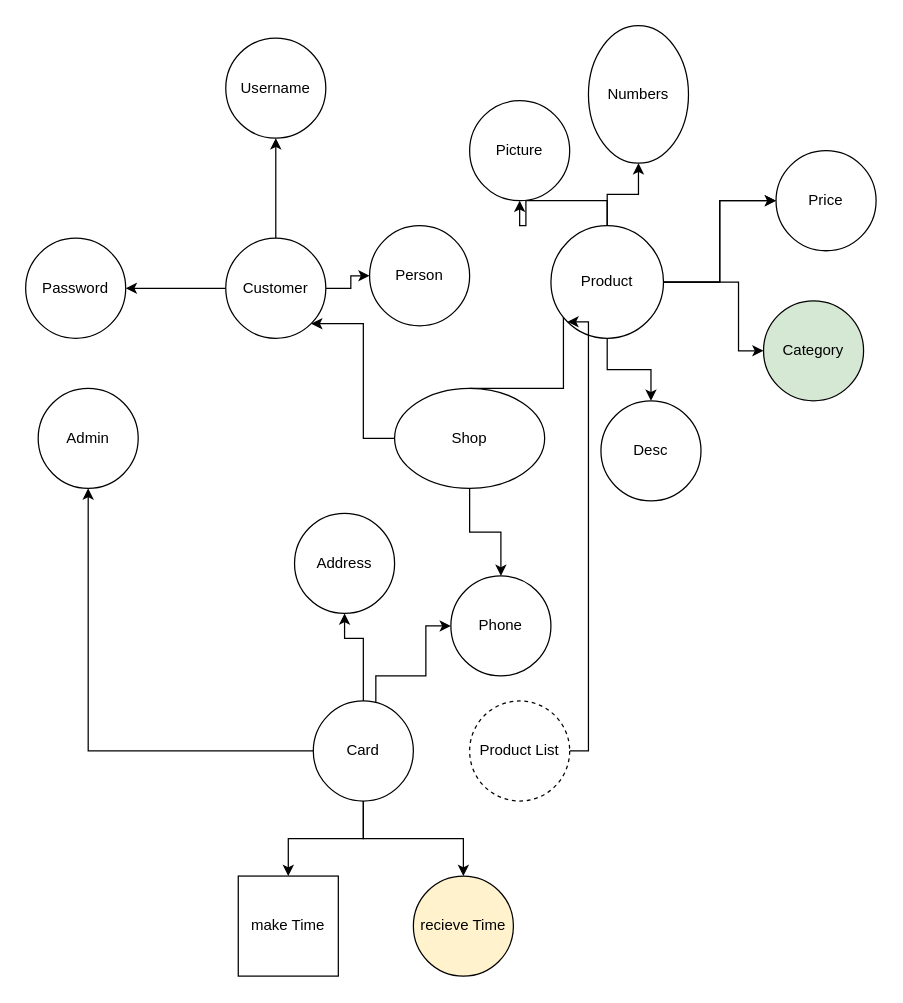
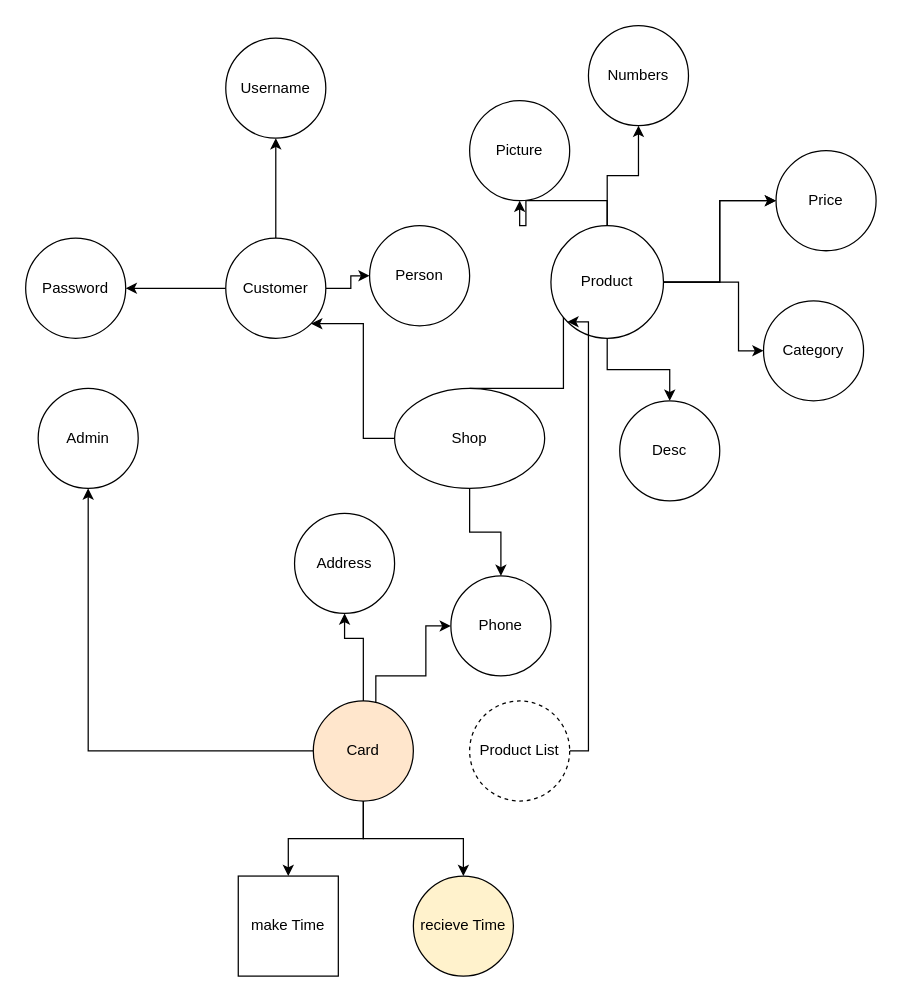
(638, 94) -> (638, 76)
(813, 351) -> (813, 351)
(651, 451) -> (669, 451)
(363, 751) -> (363, 751)
